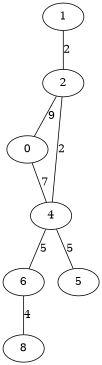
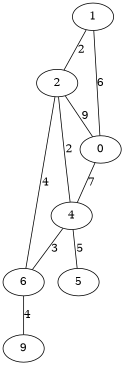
none -> (97, 83)
none -> (40, 183)
(43, 249) -> (55, 249)
(24, 348) -> (24, 348)
